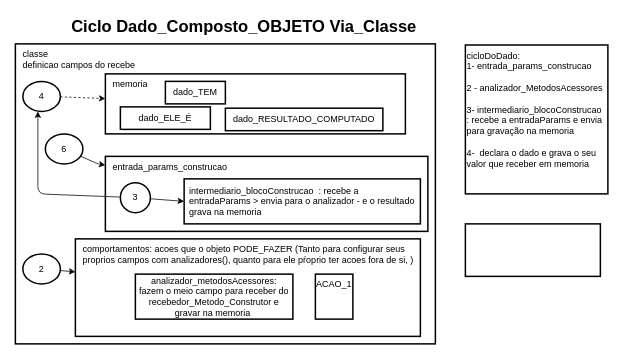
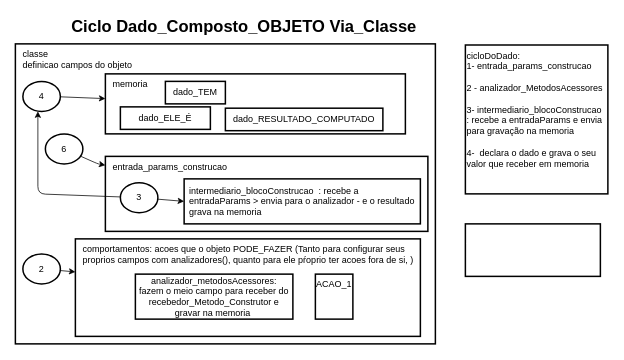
(83, 60) -> (83, 60)
(80, 98) -> (80, 98)
(135, 198) -> (139, 198)
